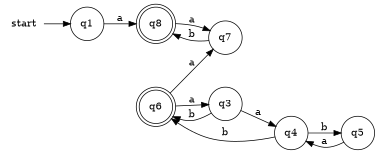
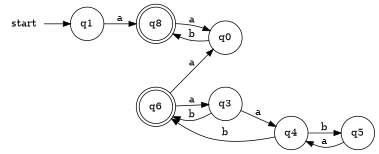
(225, 38) -> (225, 38)
